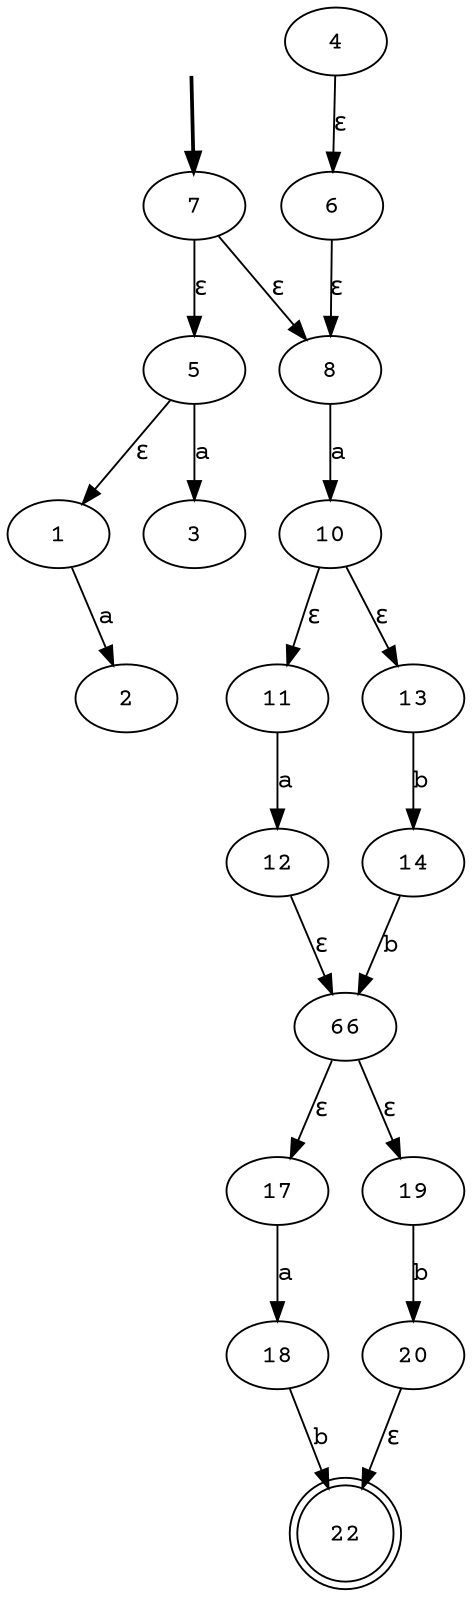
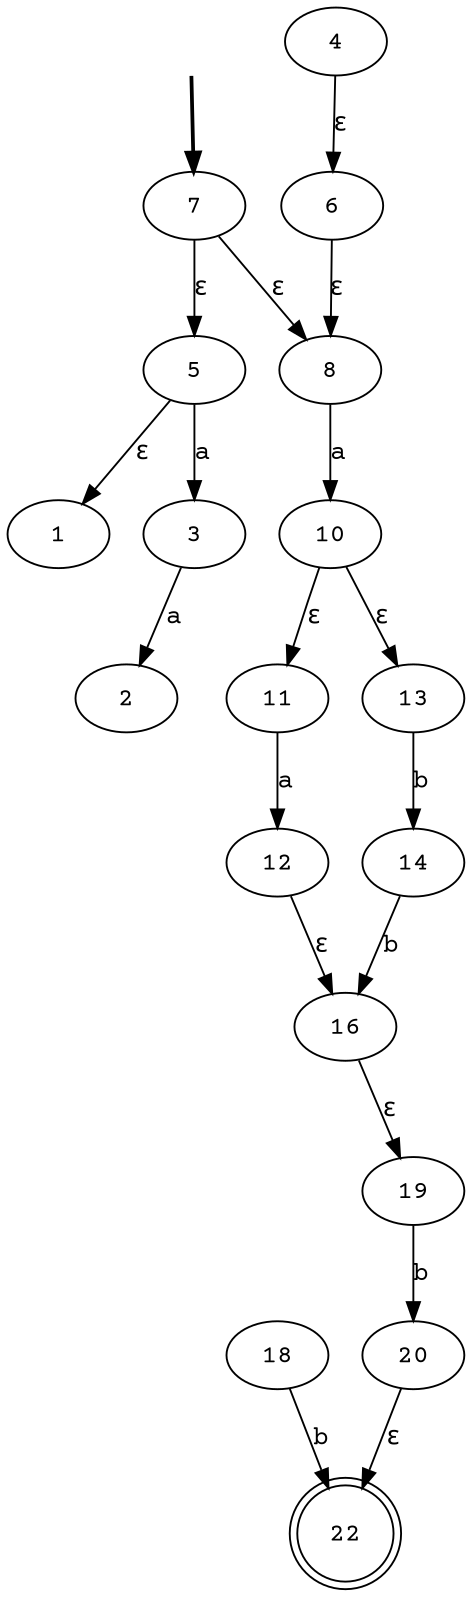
(89, 608) -> (164, 608)
(345, 1027) -> (345, 1027)
(277, 1191) -> none
